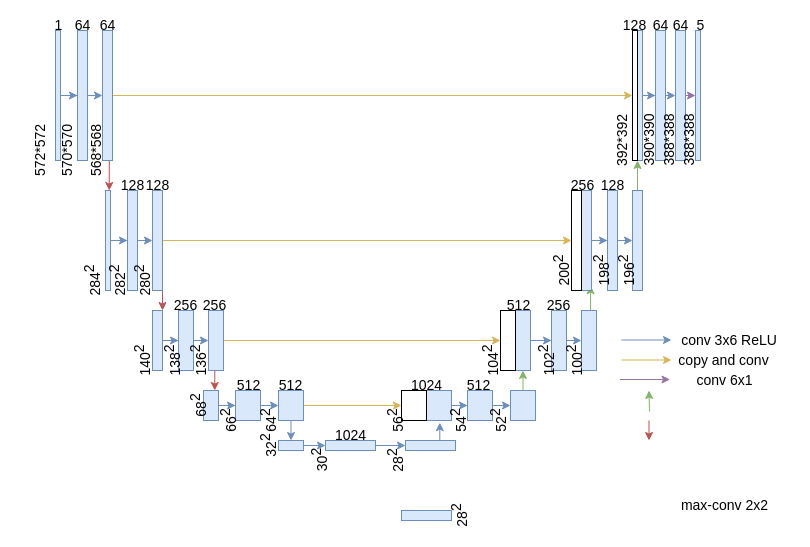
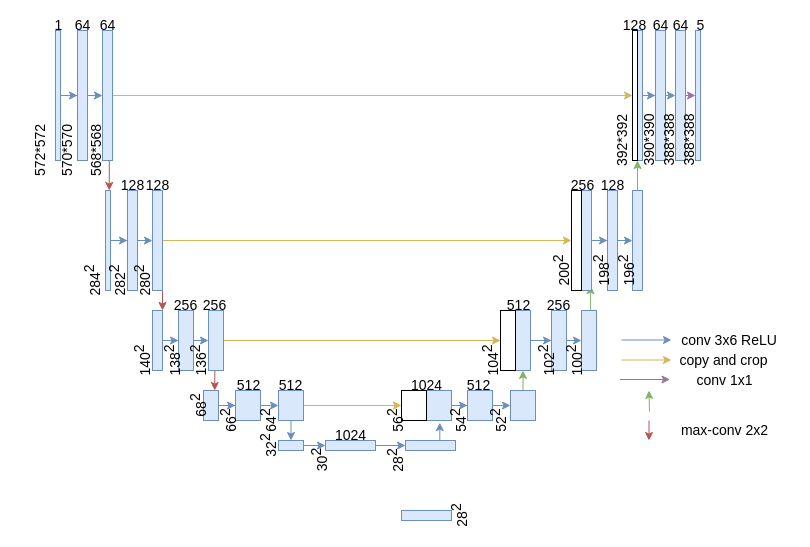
(724, 361) -> (724, 361)
(725, 381) -> (725, 381)
(725, 506) -> (725, 431)
